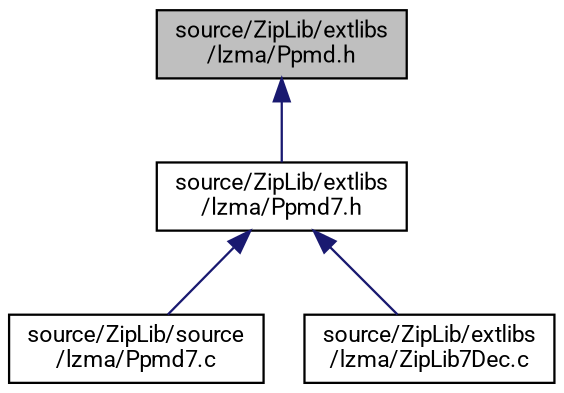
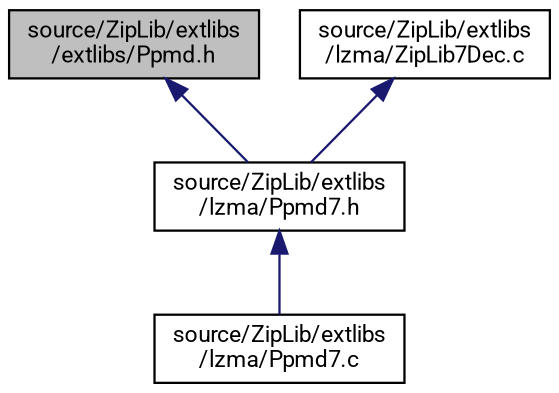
(282, 44) -> (134, 44)
(364, 281) -> (344, 129)
(136, 349) -> (279, 349)
